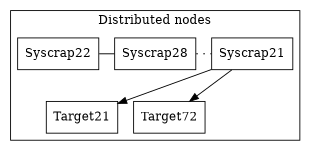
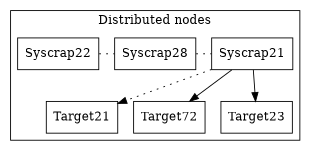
(107, 54) -> (107, 54)
(169, 85) -> (169, 85)
none -> (257, 117)
